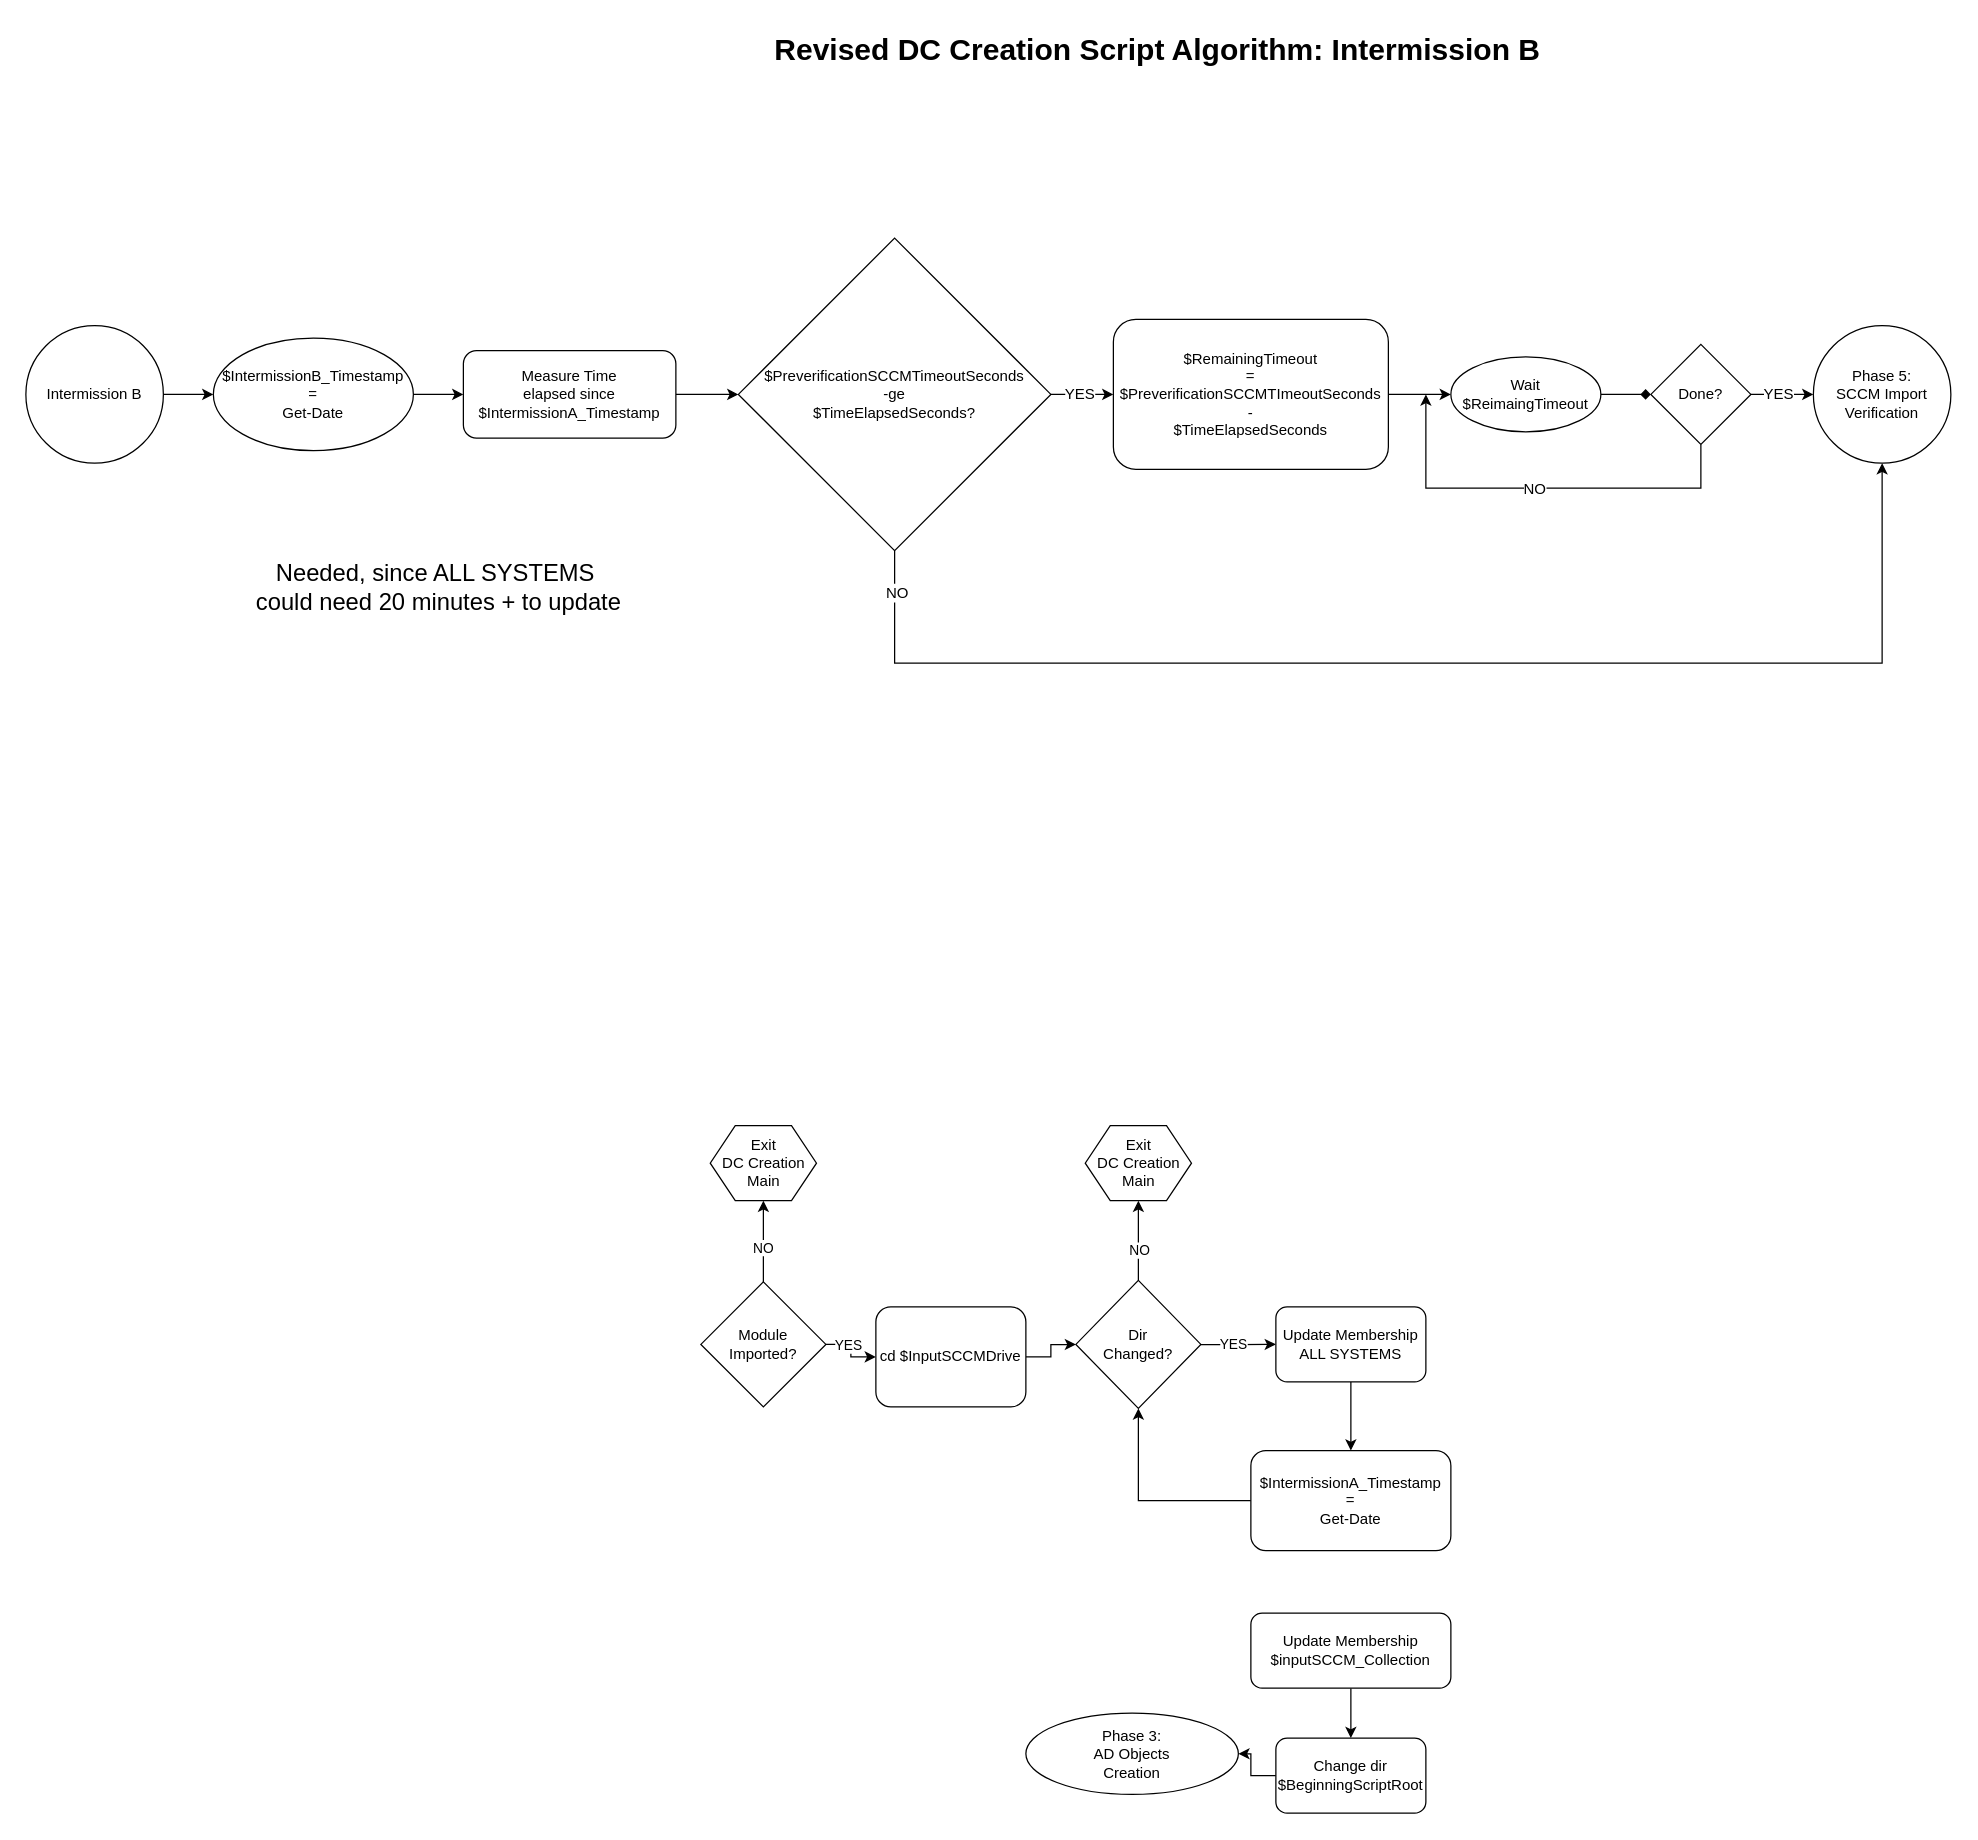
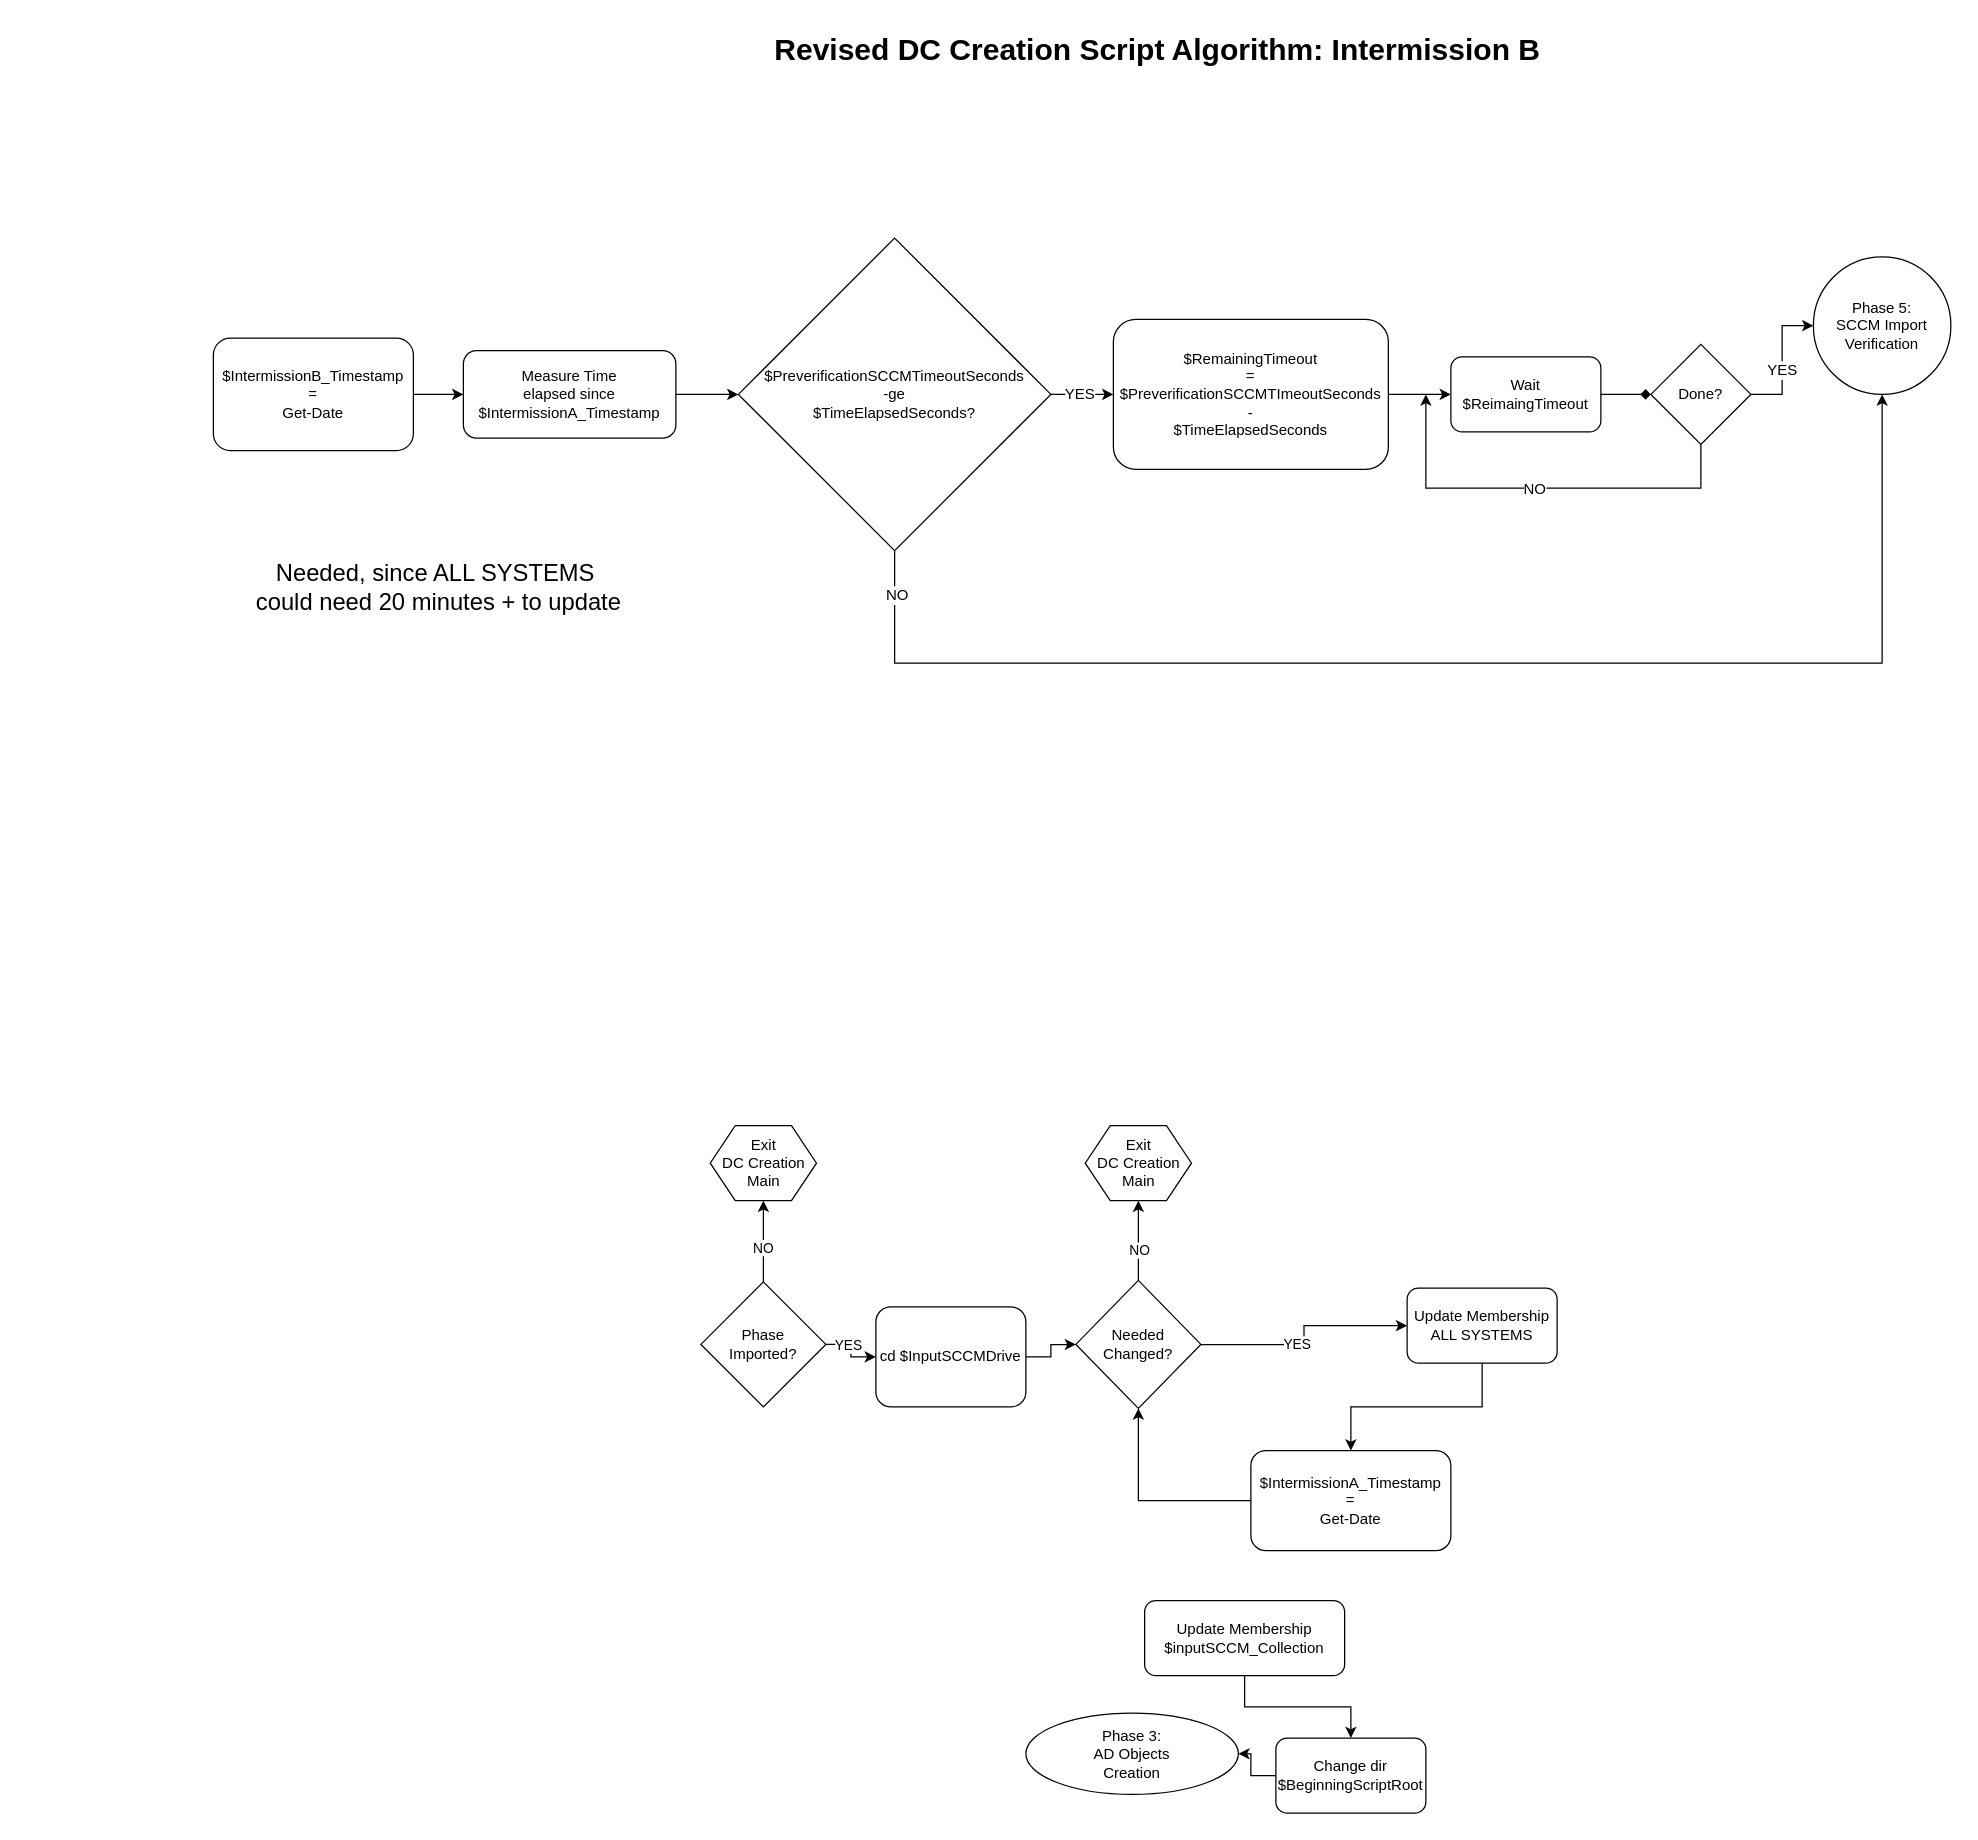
(94, 394) -> none
(184, 394) -> none
(313, 394) -> (313, 394)
(1526, 394) -> (1526, 394)
(1882, 394) -> (1882, 326)
(763, 1344) -> (763, 1344)
(1138, 1344) -> (1138, 1344)
(1351, 1344) -> (1482, 1326)
(1351, 1651) -> (1244, 1638)
